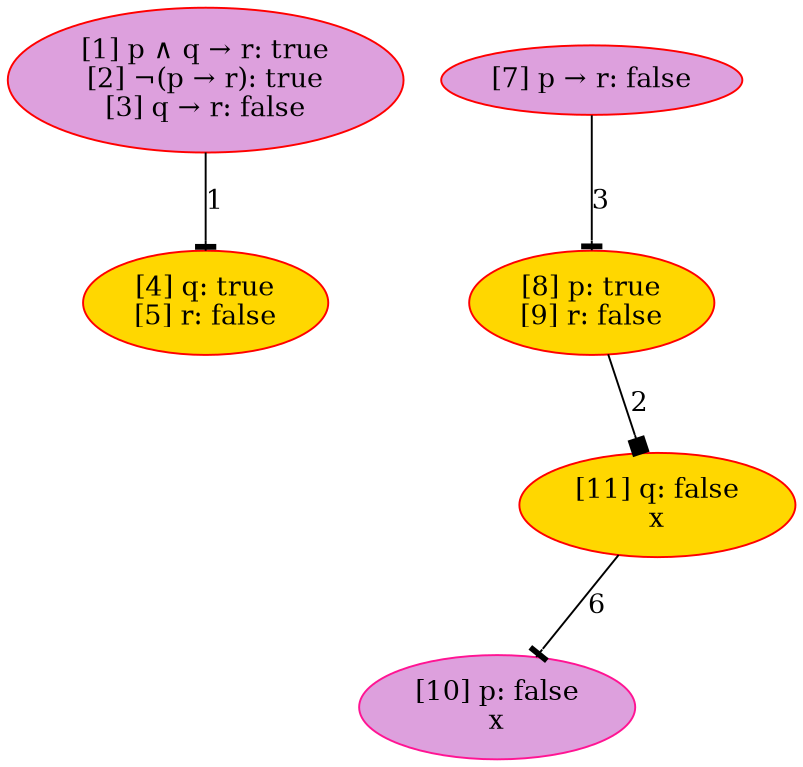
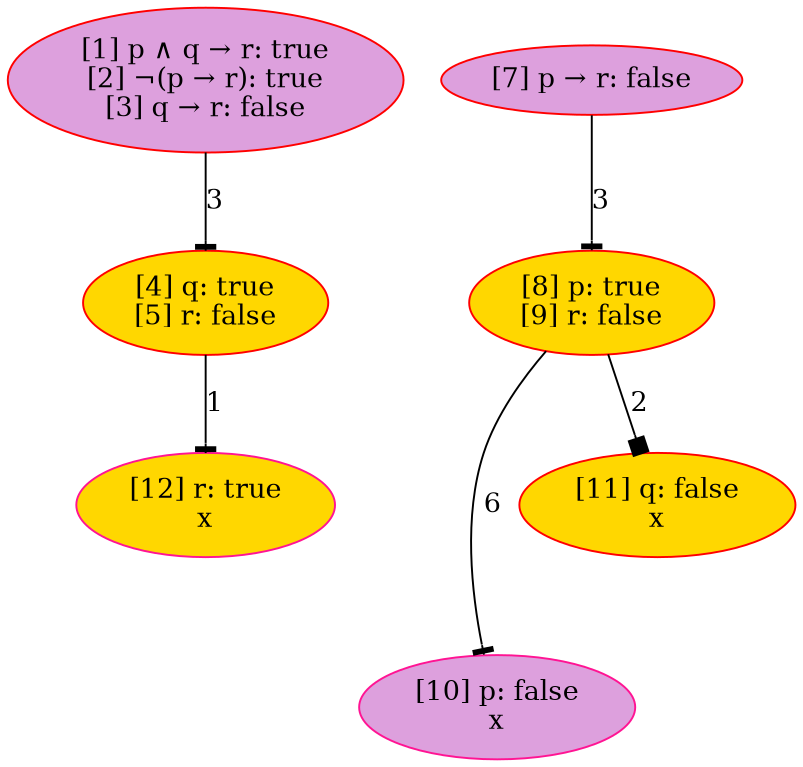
(215, 202) -> (215, 202)
none -> (206, 505)
(581, 602) -> (475, 489)
